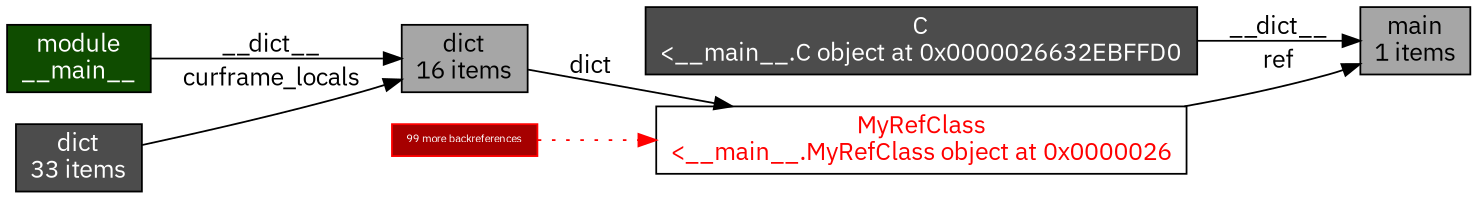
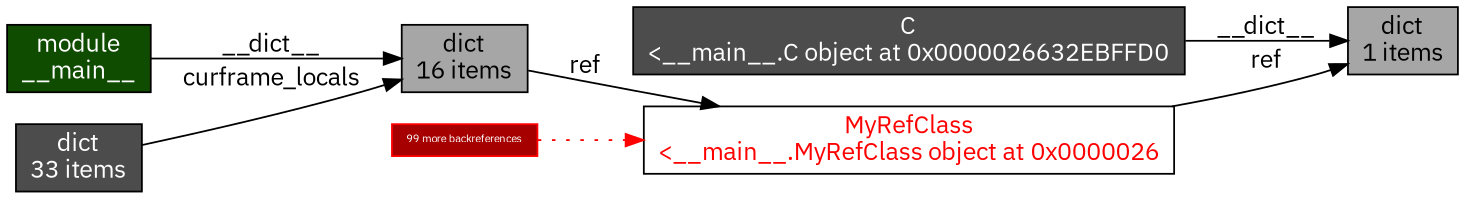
(1415, 41) -> (1403, 41)
(591, 67) -> (585, 67)
